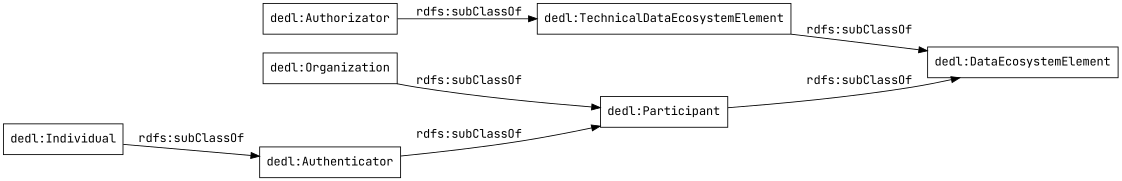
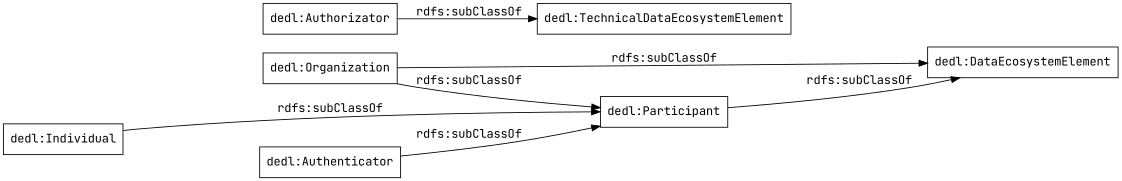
(855, 42) -> (658, 66)
(187, 150) -> (357, 117)
